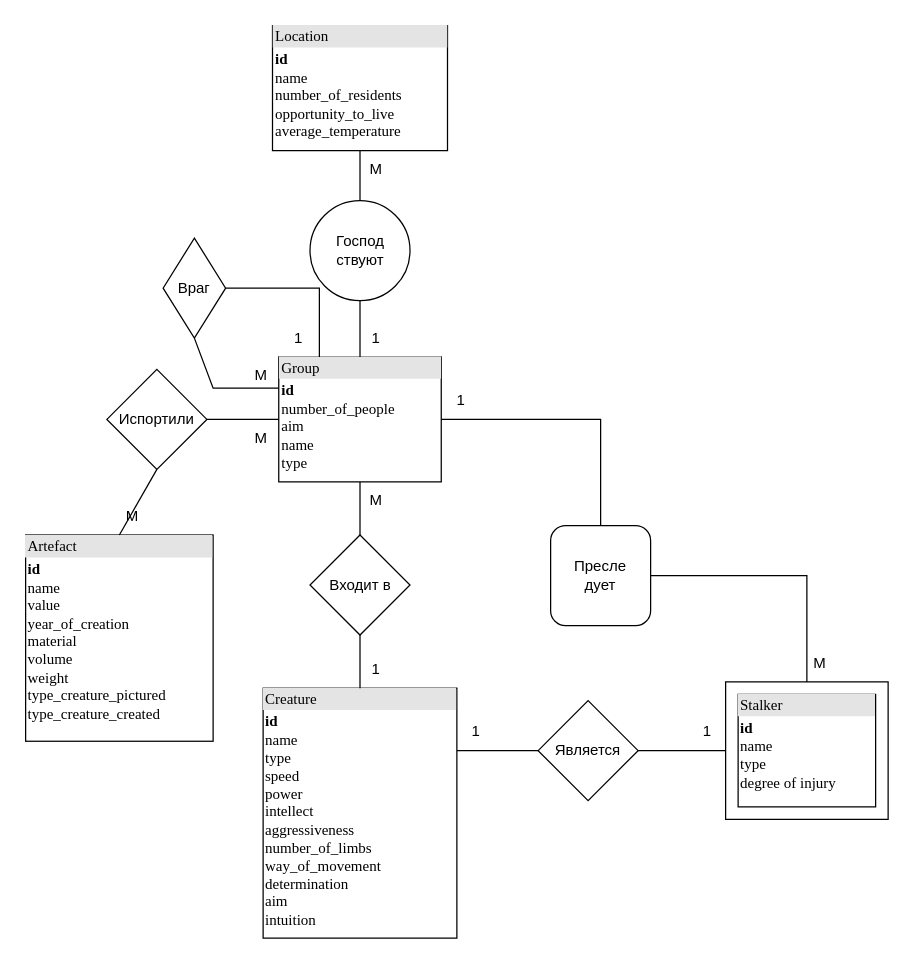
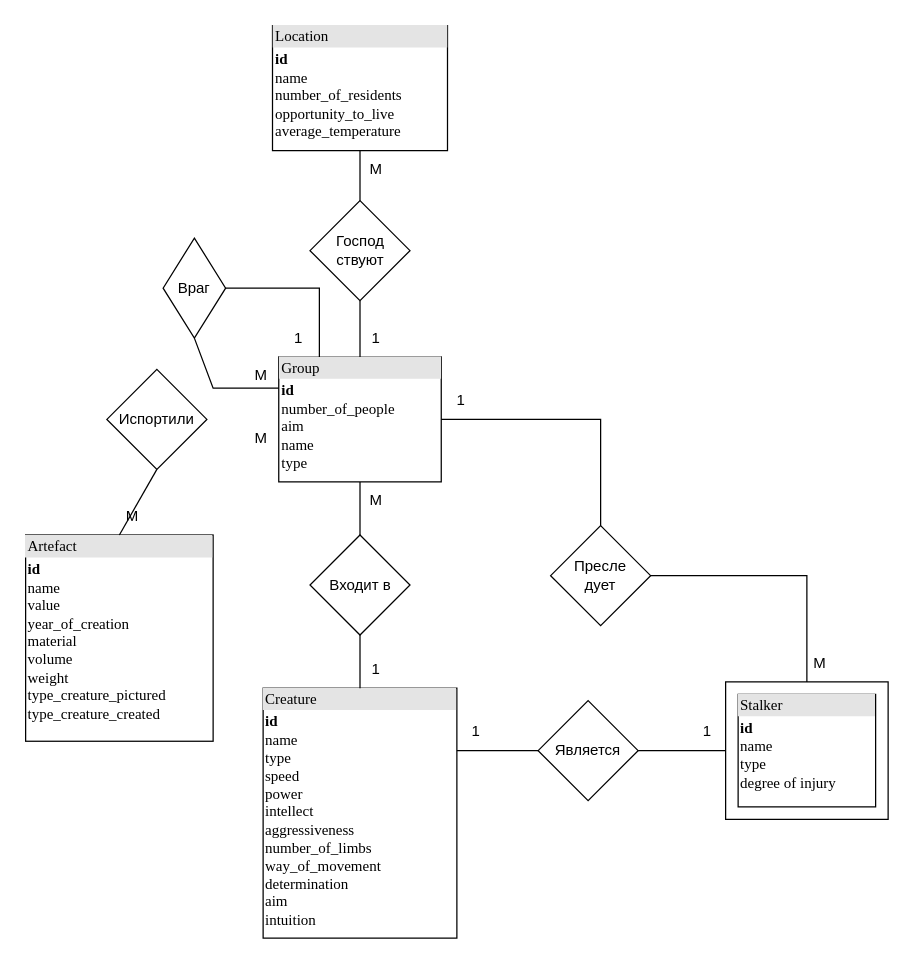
(360, 251) -> (360, 251)
(242, 419) -> none
(601, 576) -> (601, 576)
